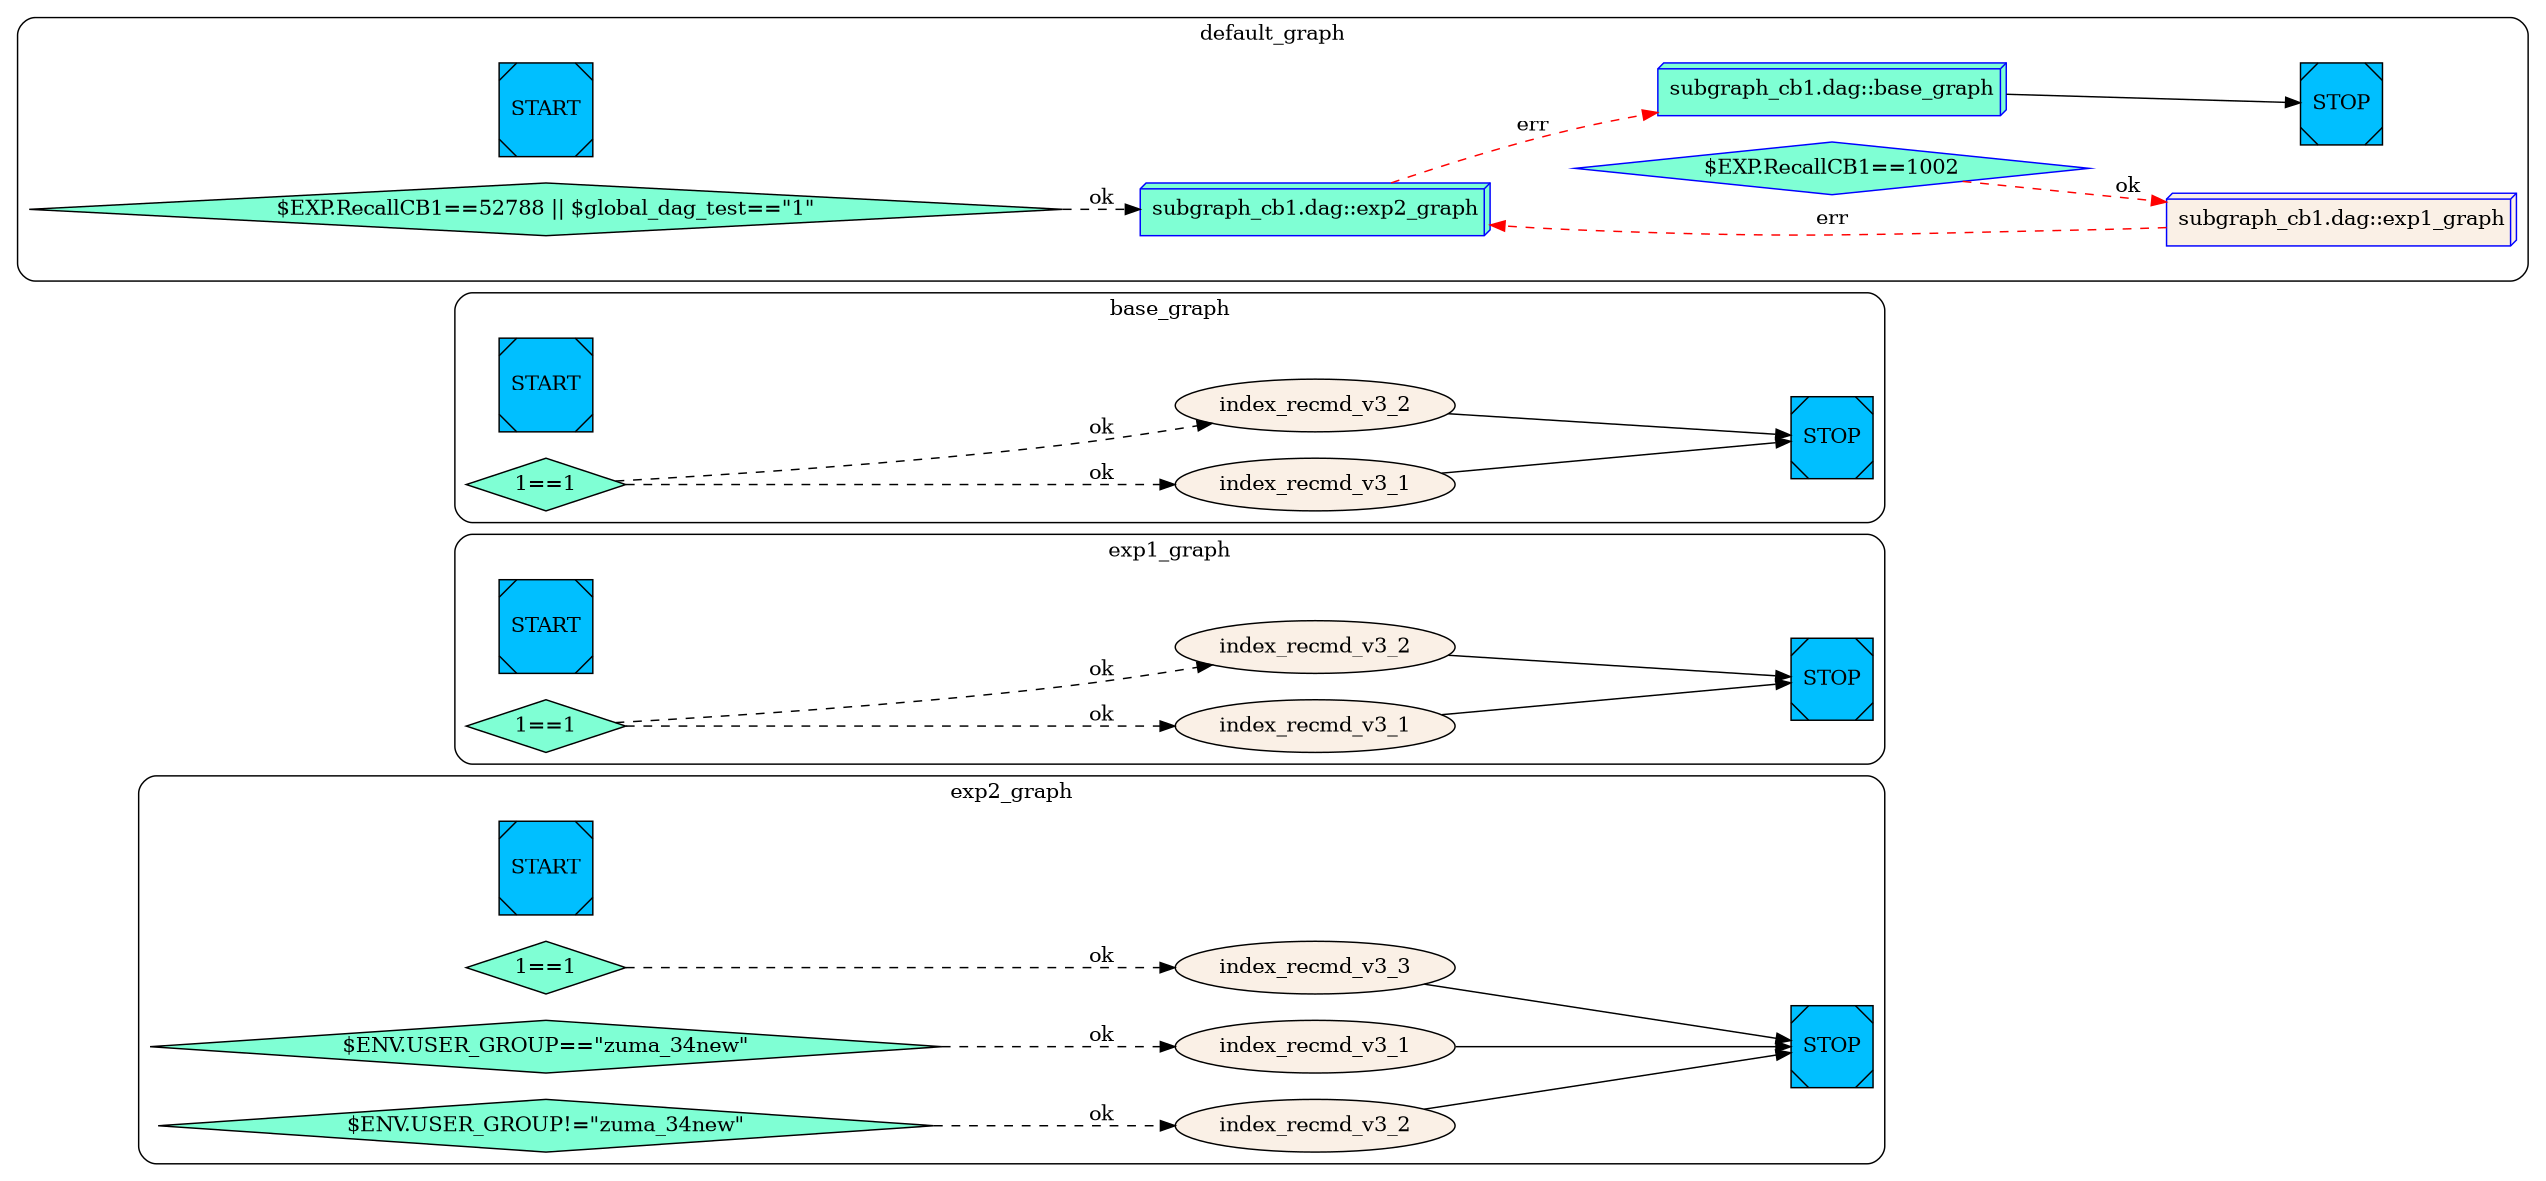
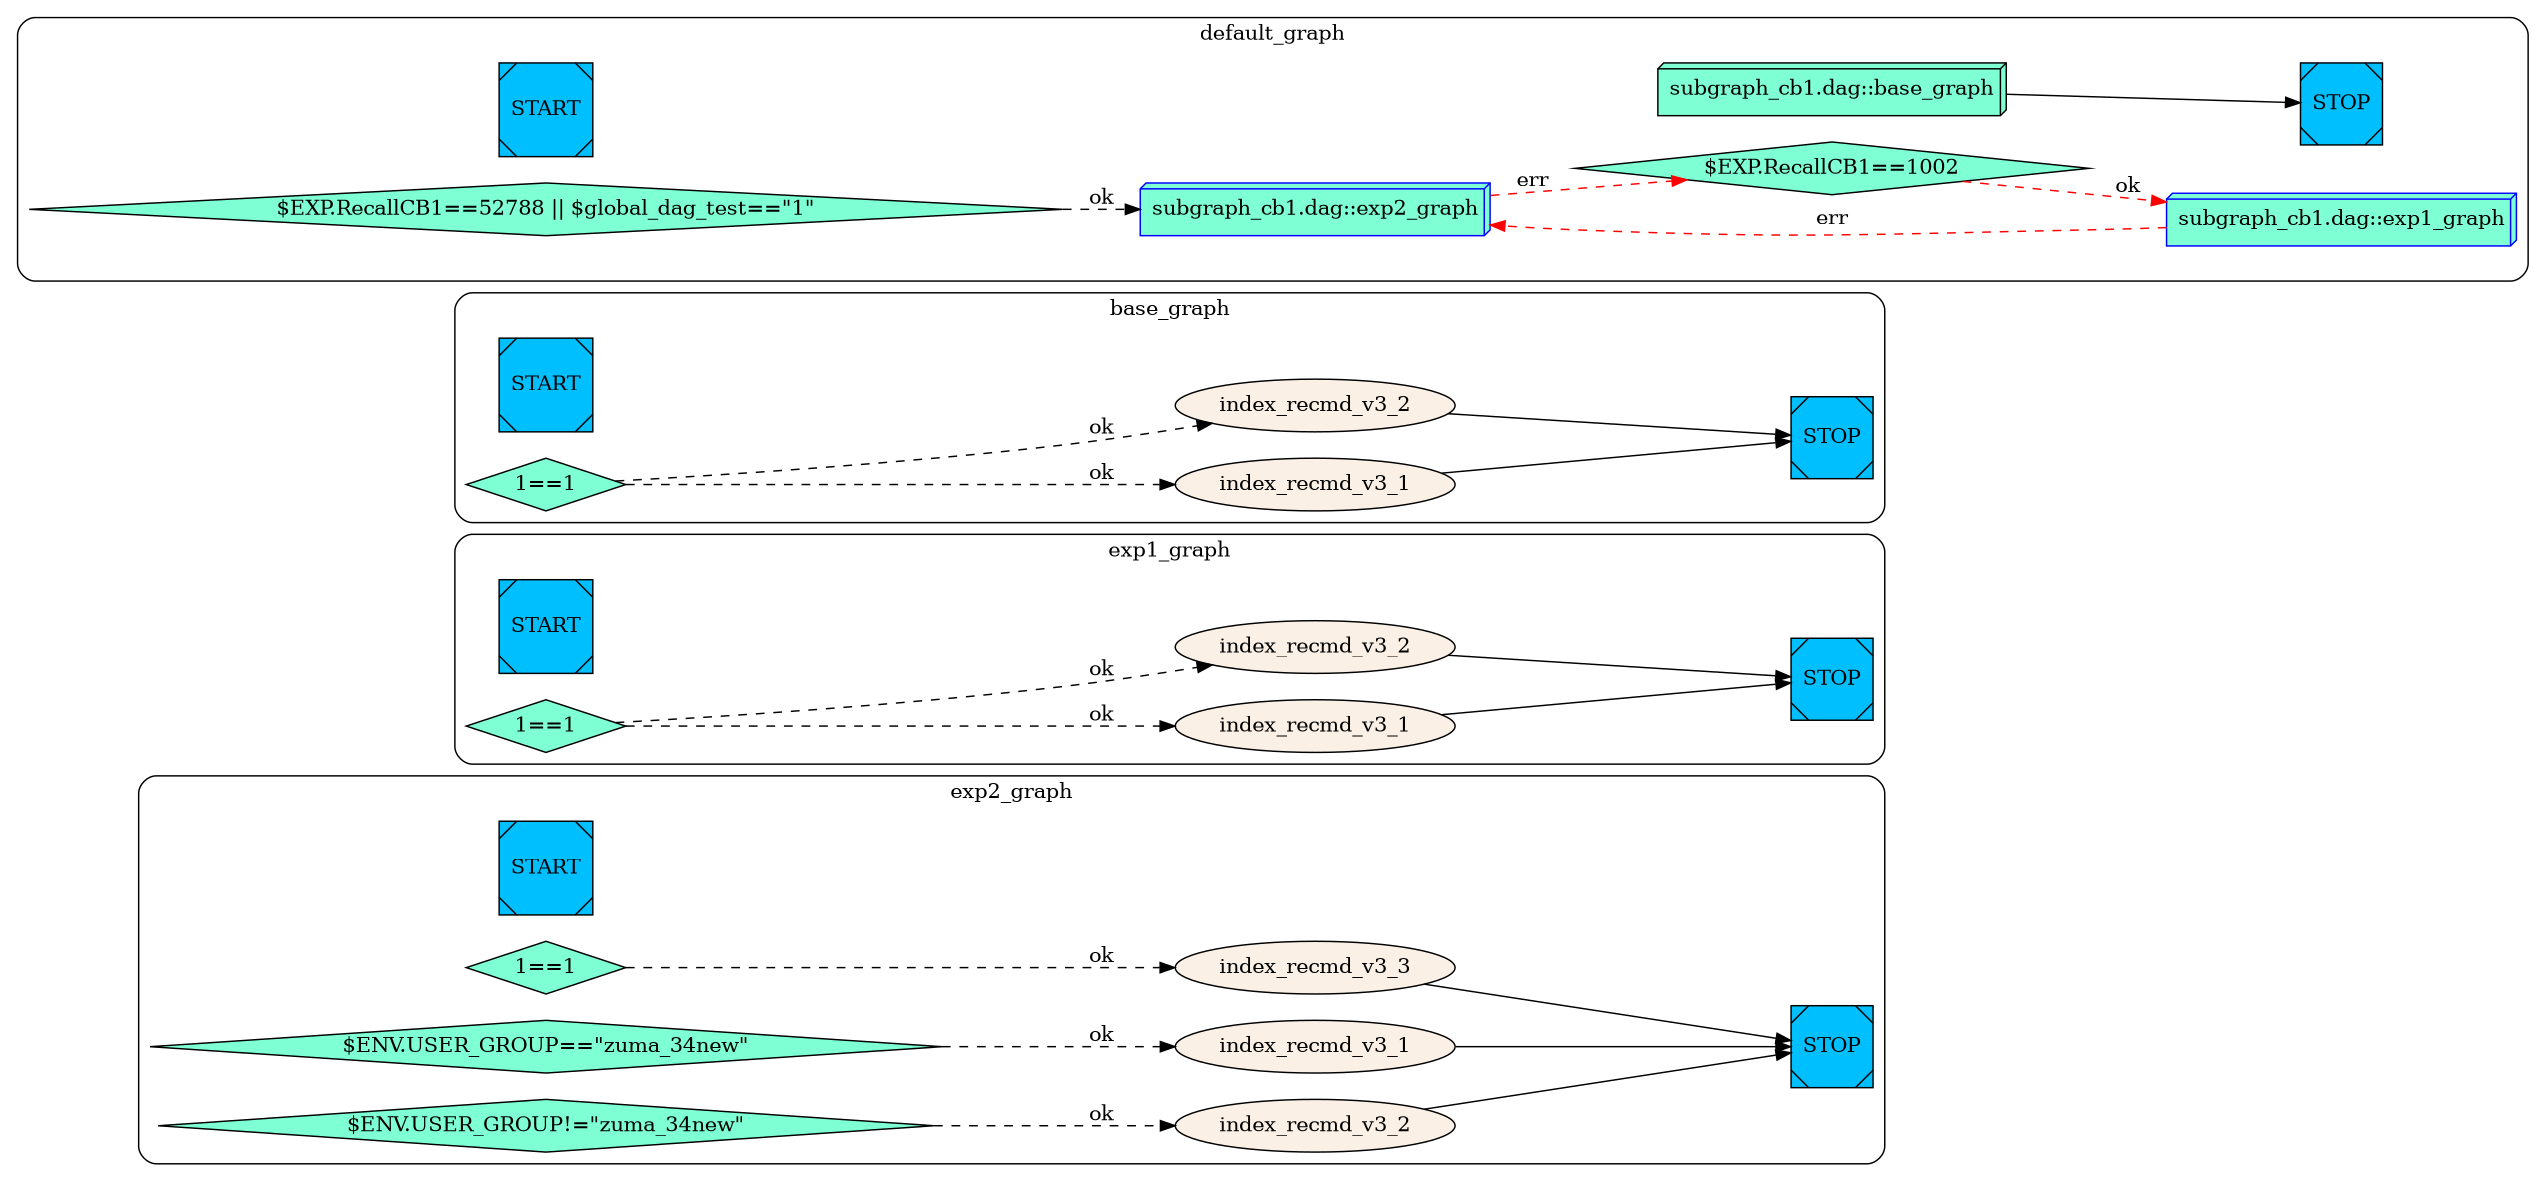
(1832, 89) -> (1832, 89)
(1515, 144) -> (1581, 188)
(1832, 168) -> (1832, 168)
(2341, 220) -> (2341, 220)
